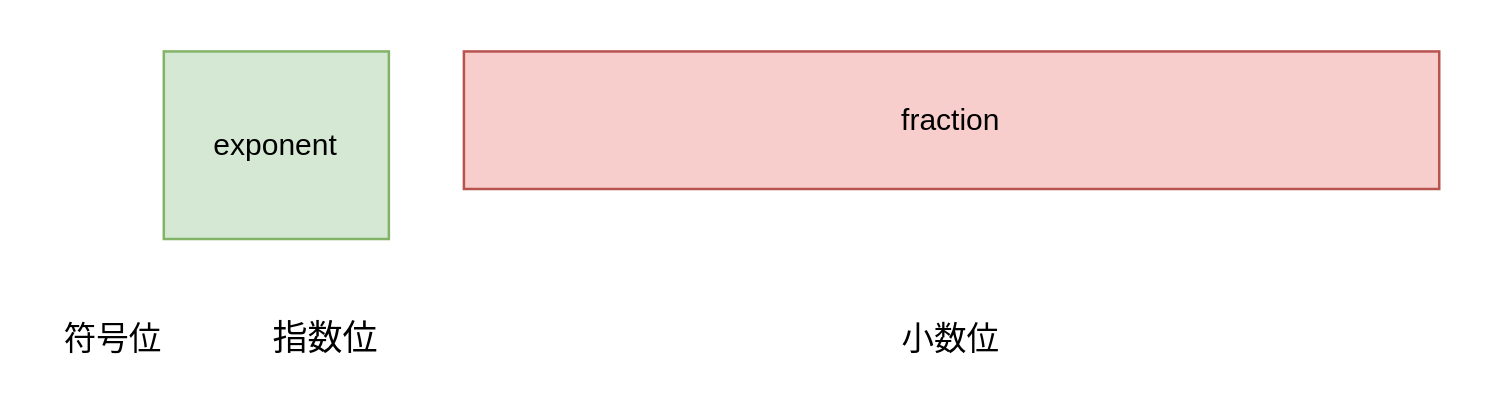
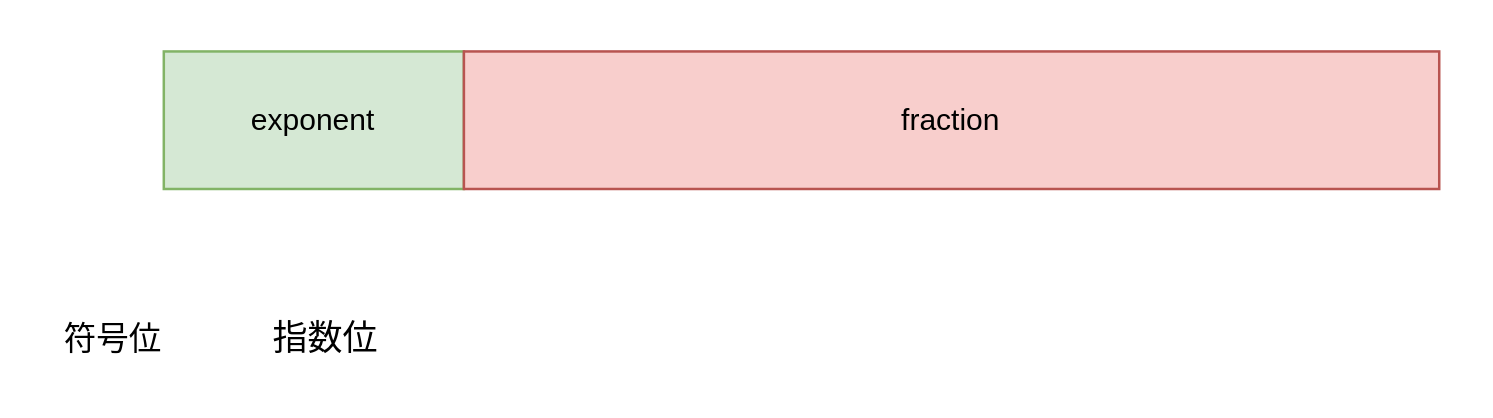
(276, 145) -> (314, 120)
(951, 339) -> none
